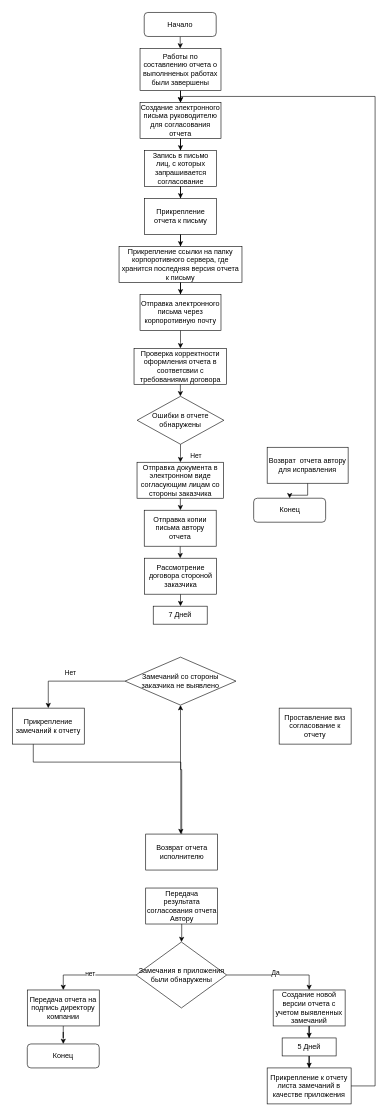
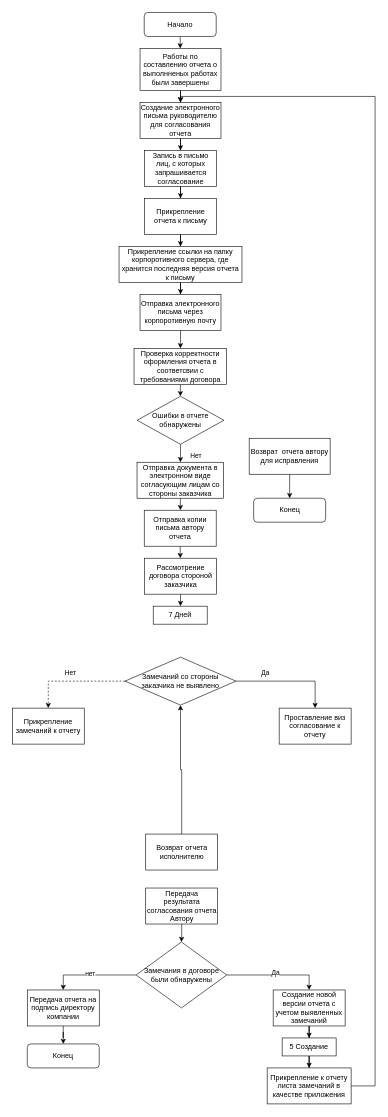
(308, 465) -> (290, 456)
(75, 681) -> (75, 681)
none -> (315, 702)
(97, 762) -> none
(182, 975) -> (182, 975)
(309, 1047) -> (309, 1047)
